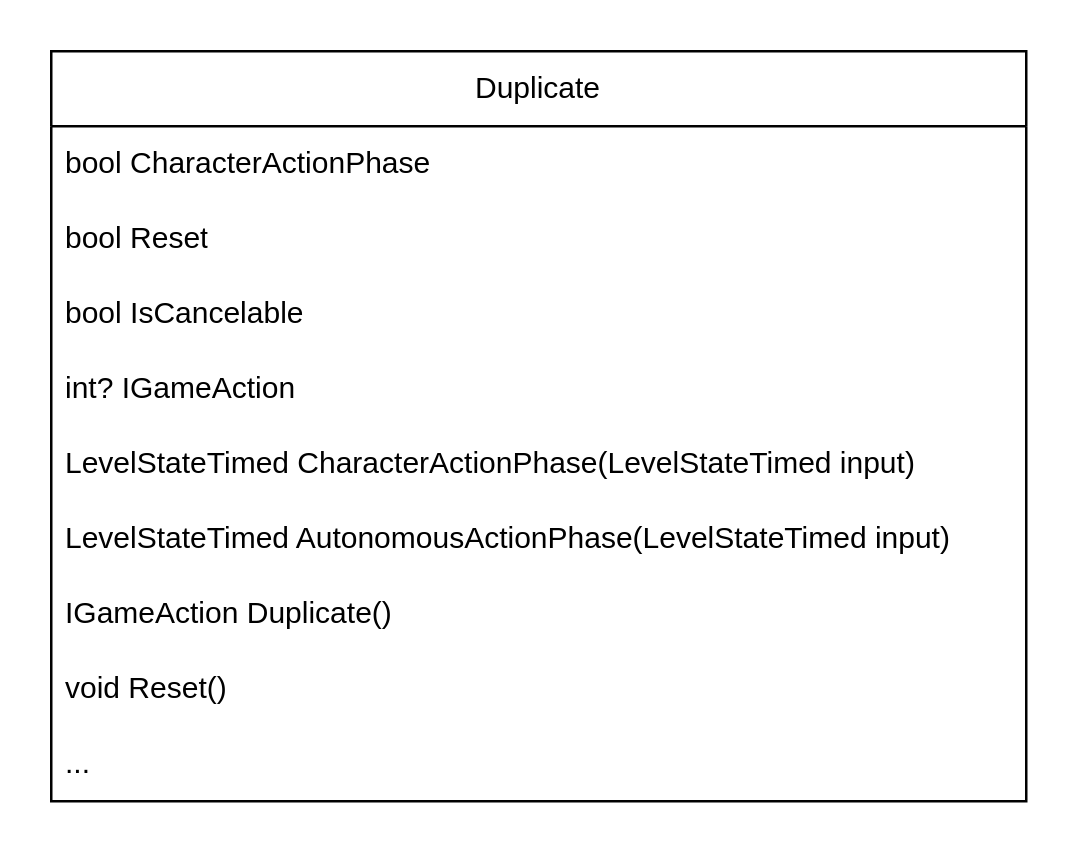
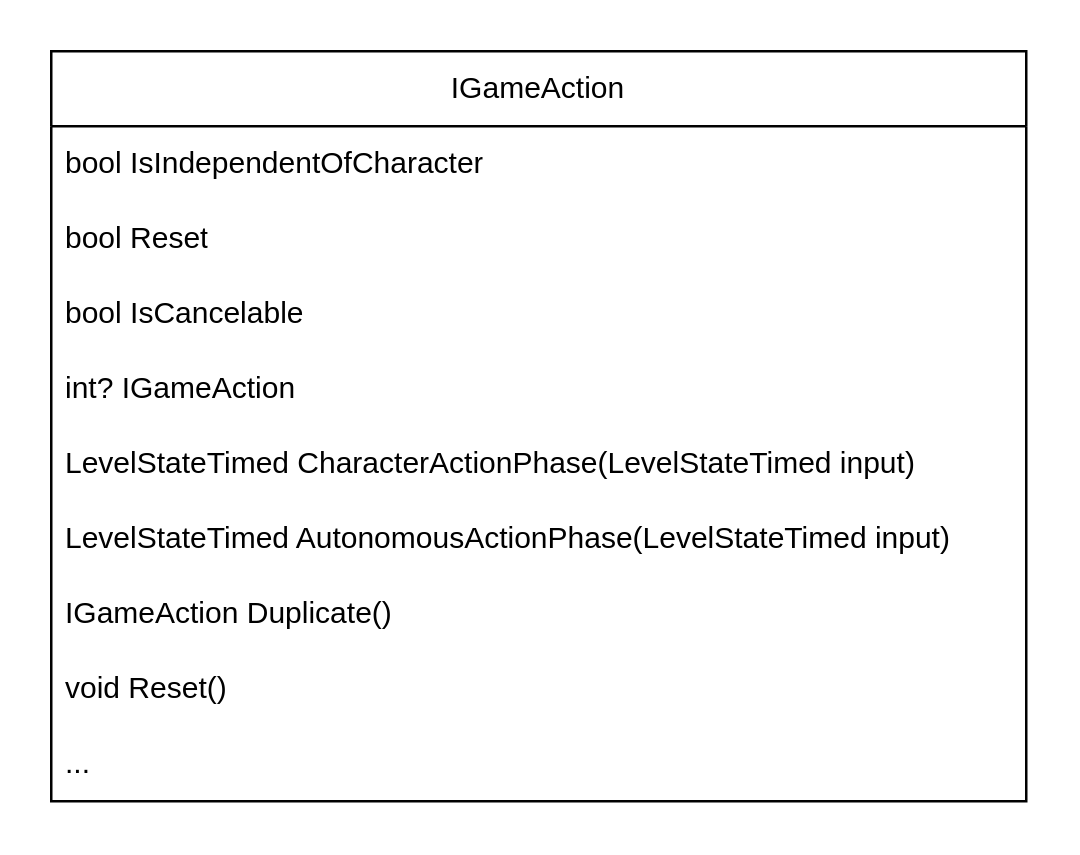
(539, 89) -> (539, 89)
(265, 164) -> (302, 164)
